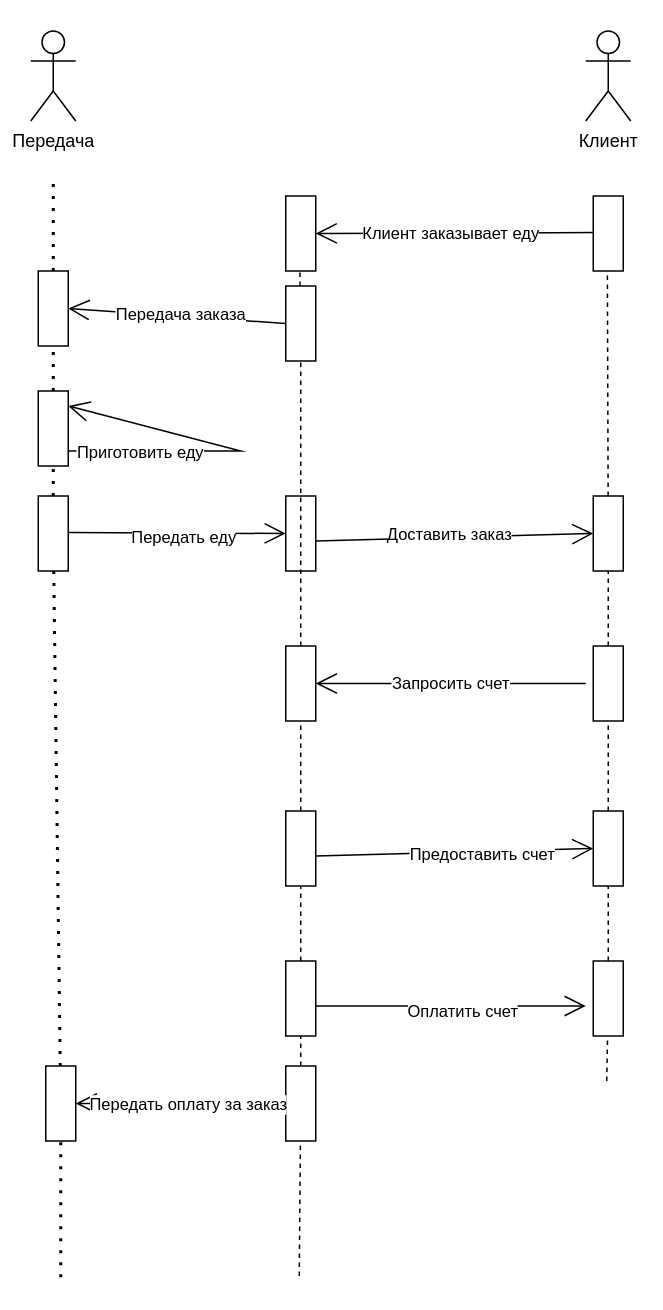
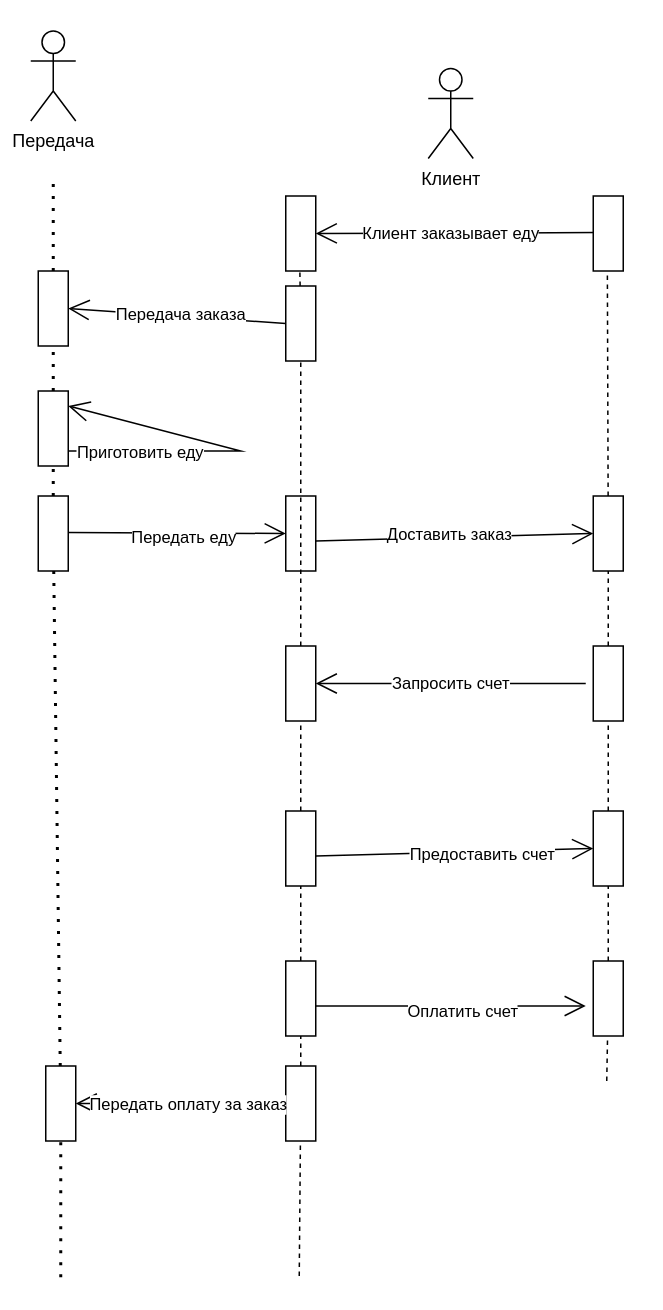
(608, 76) -> (451, 113)
